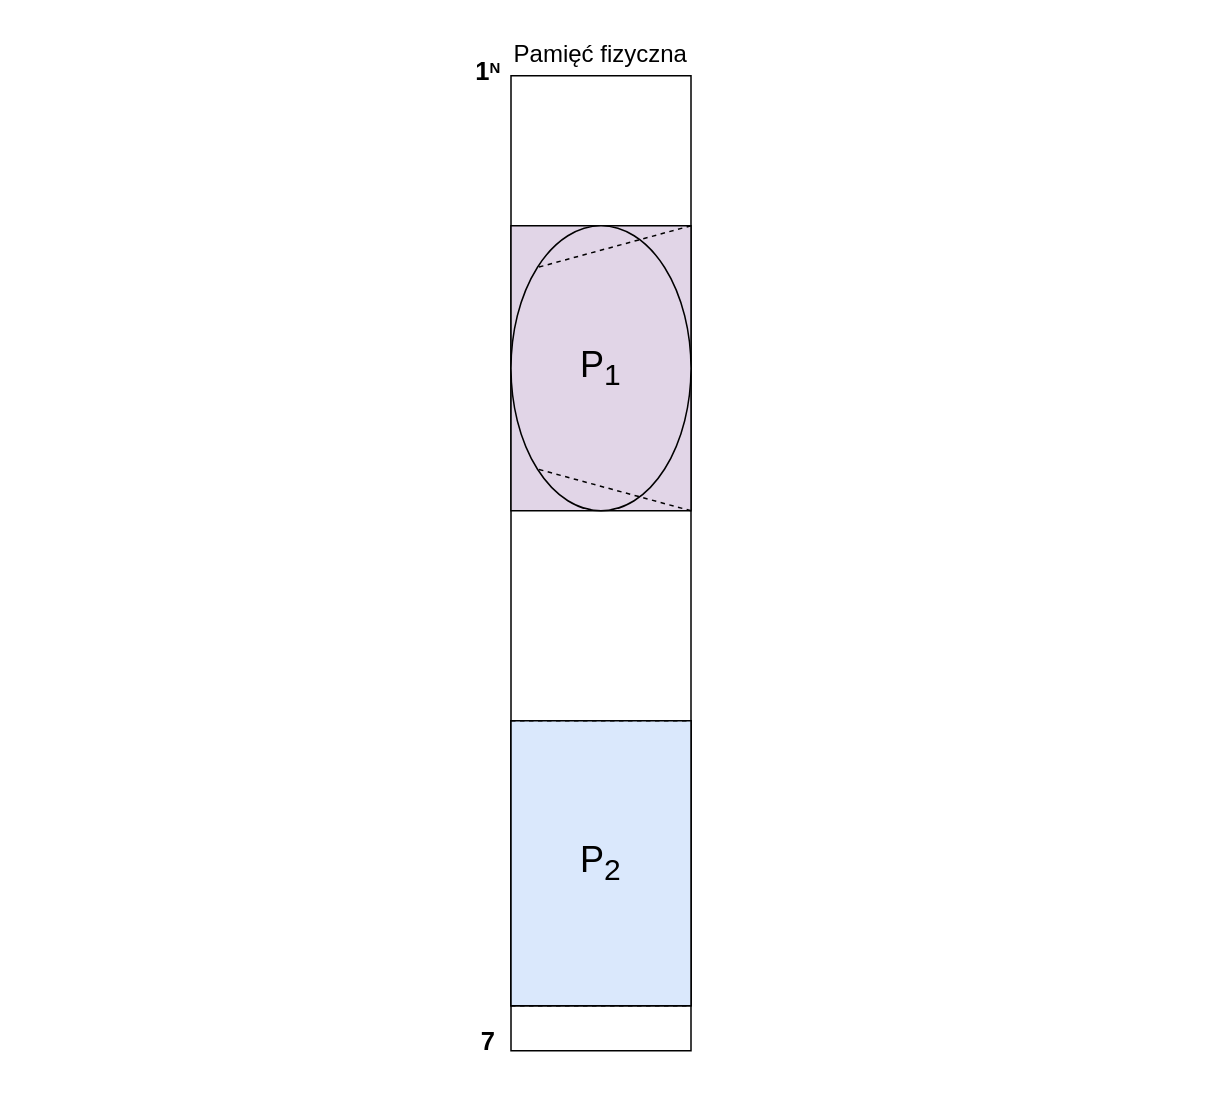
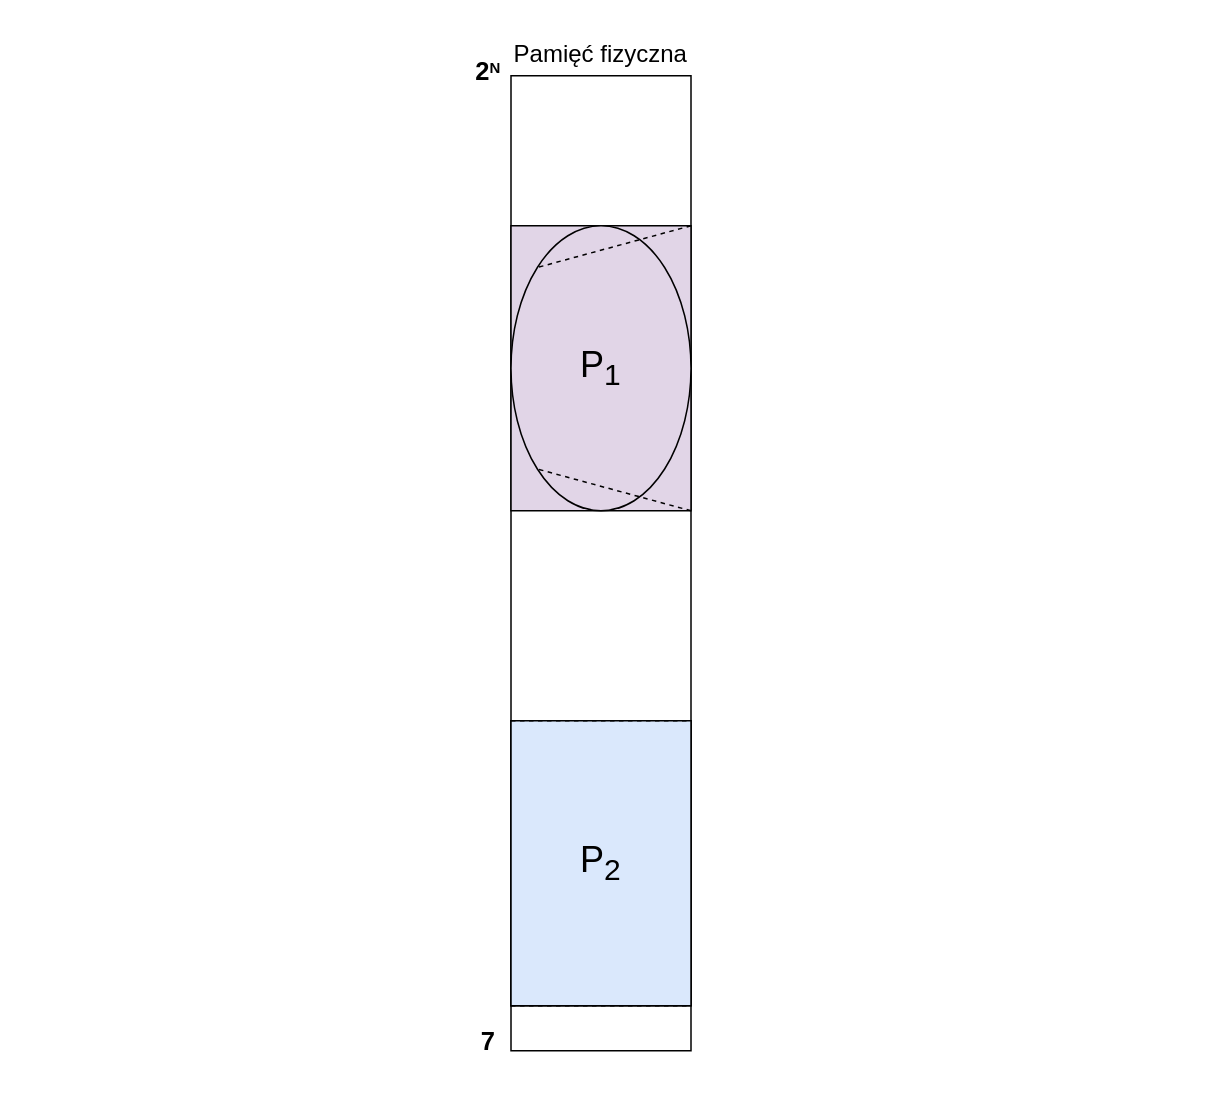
(488, 73) -> (488, 73)
